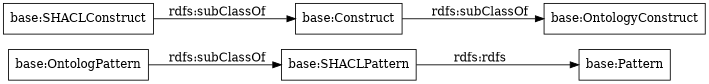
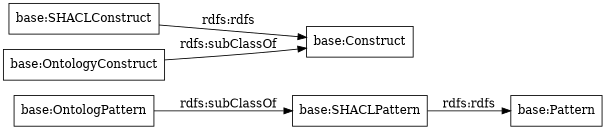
(217, 12) -> (229, 21)
(469, 19) -> (231, 55)
